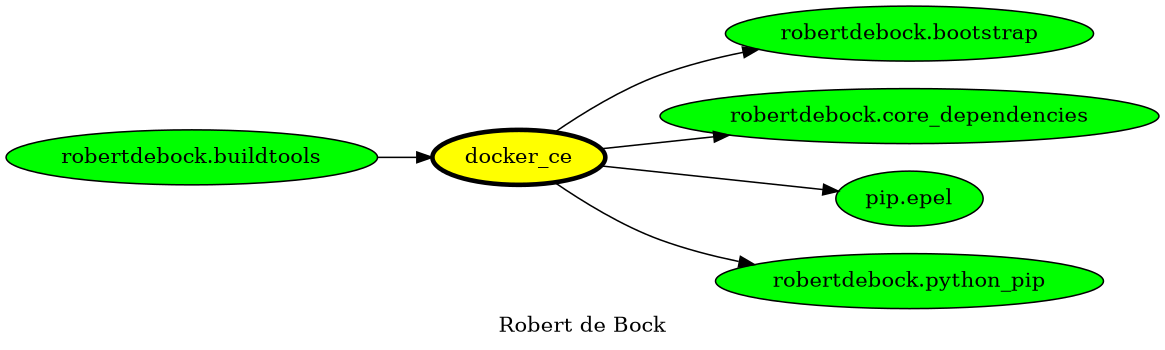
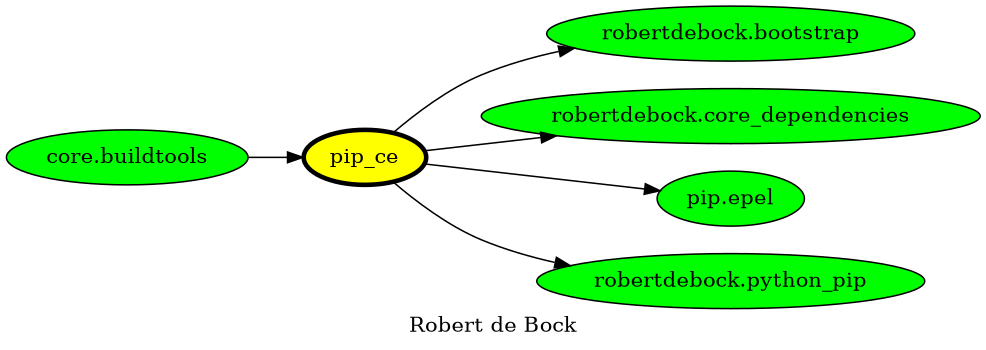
(192, 157) -> (127, 157)
(519, 157) -> (365, 157)
